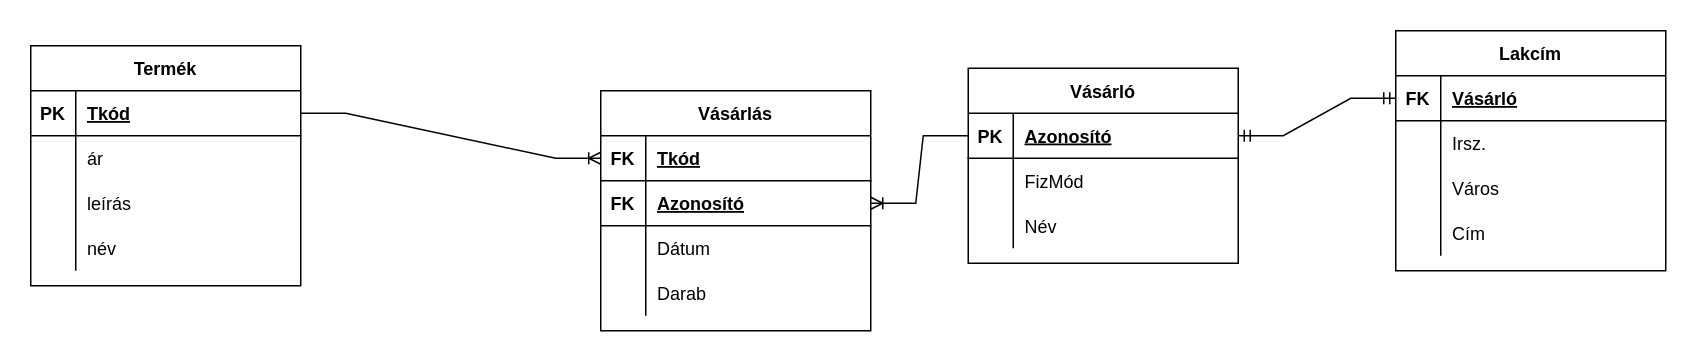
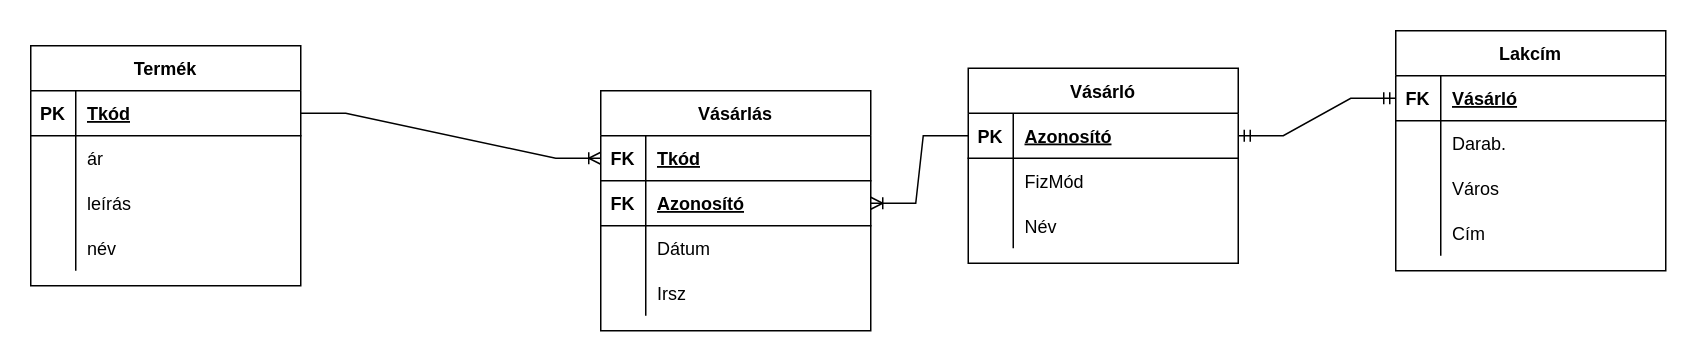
(1475, 144) -> (1480, 144)
(682, 294) -> (677, 294)
